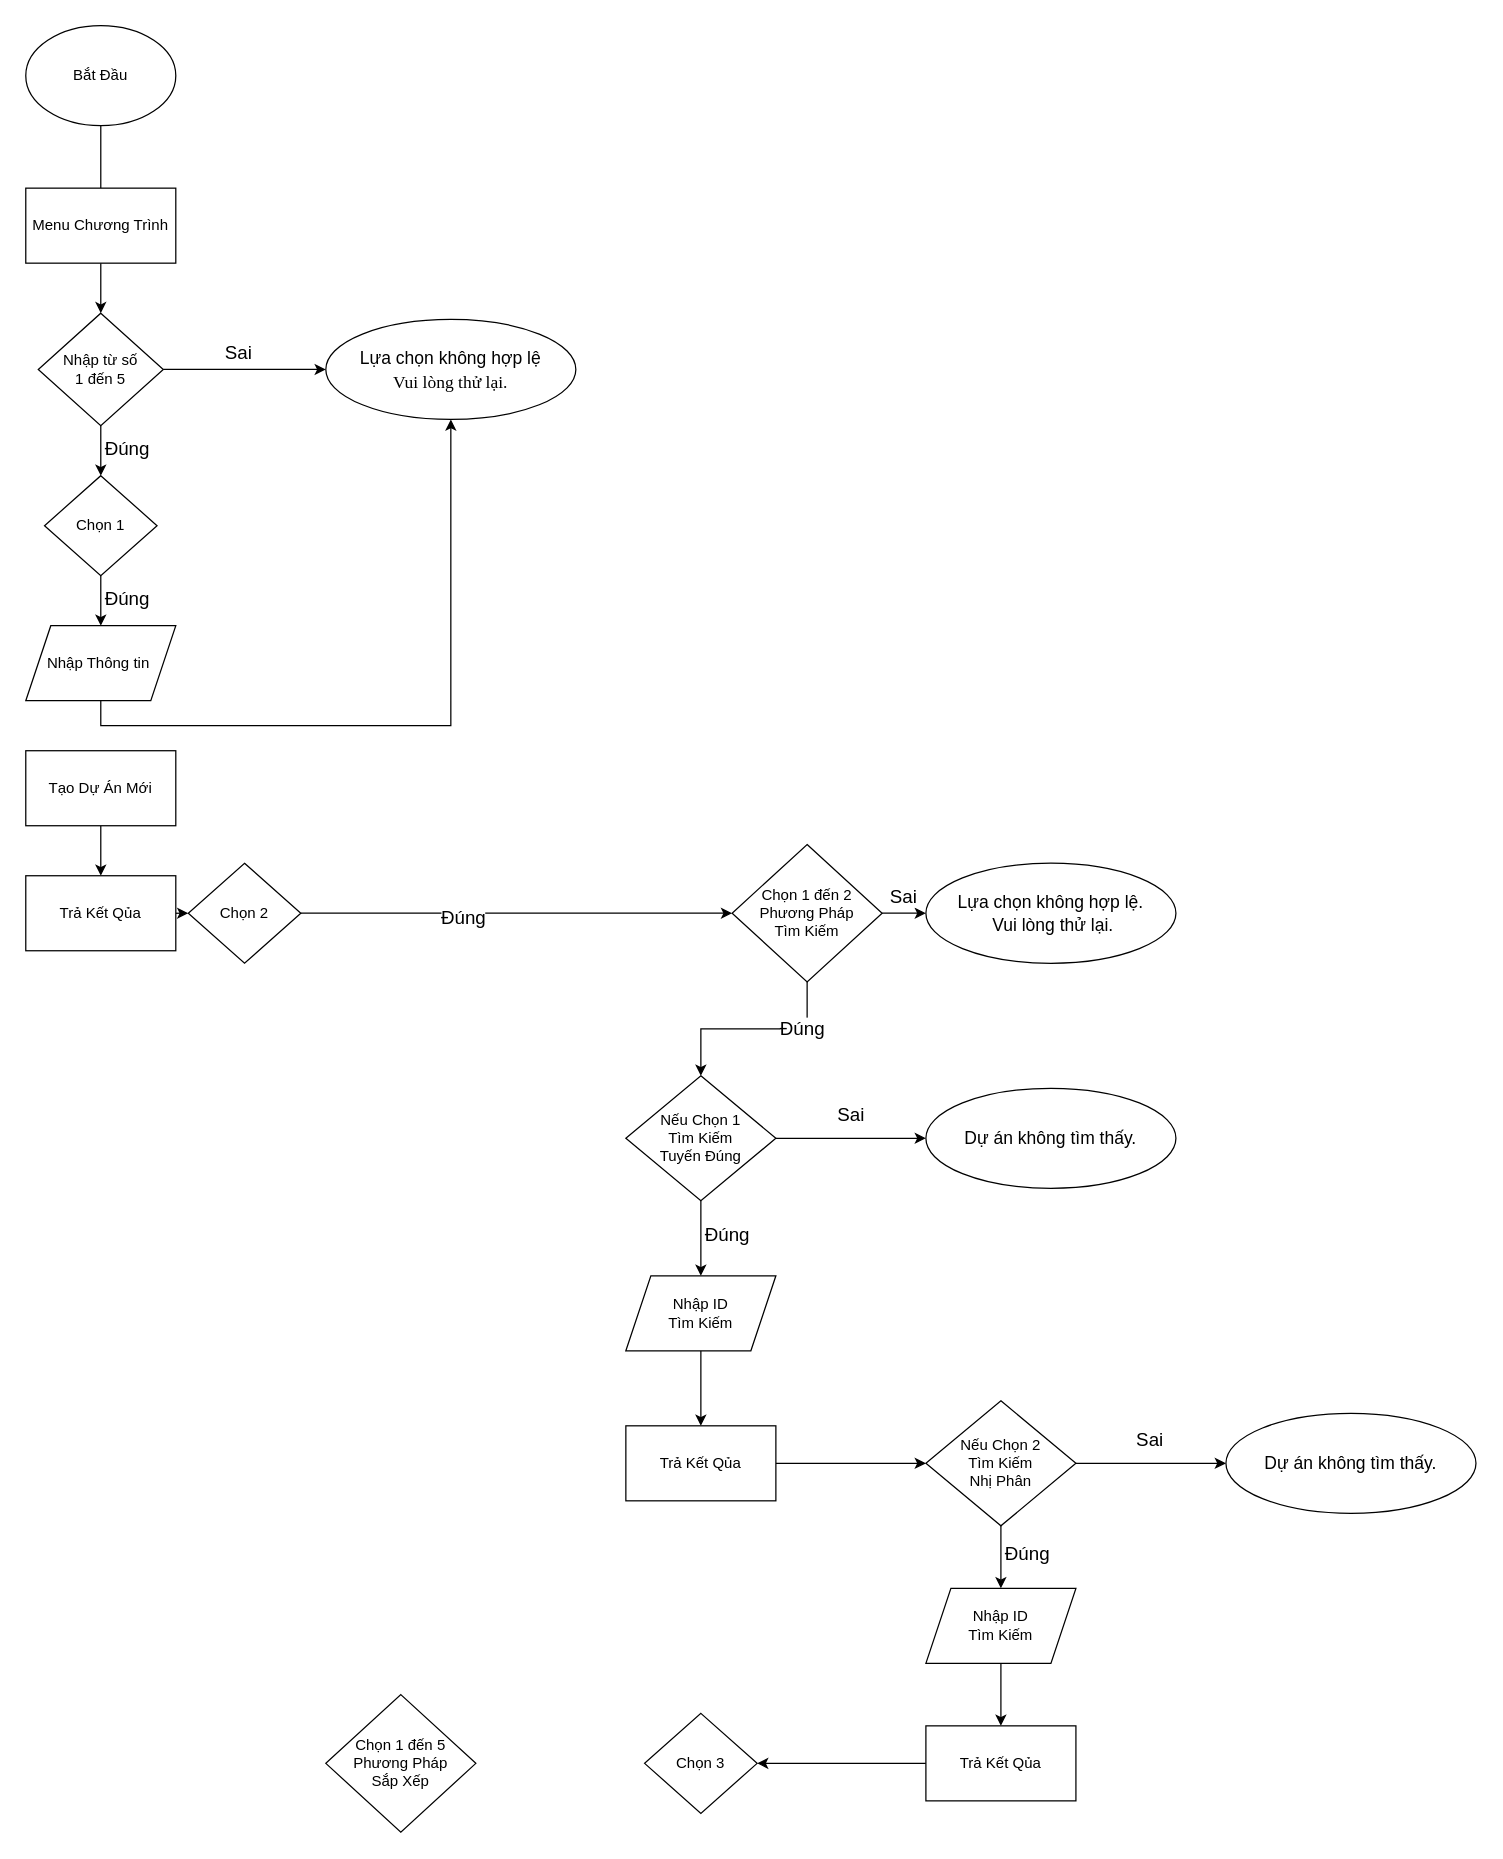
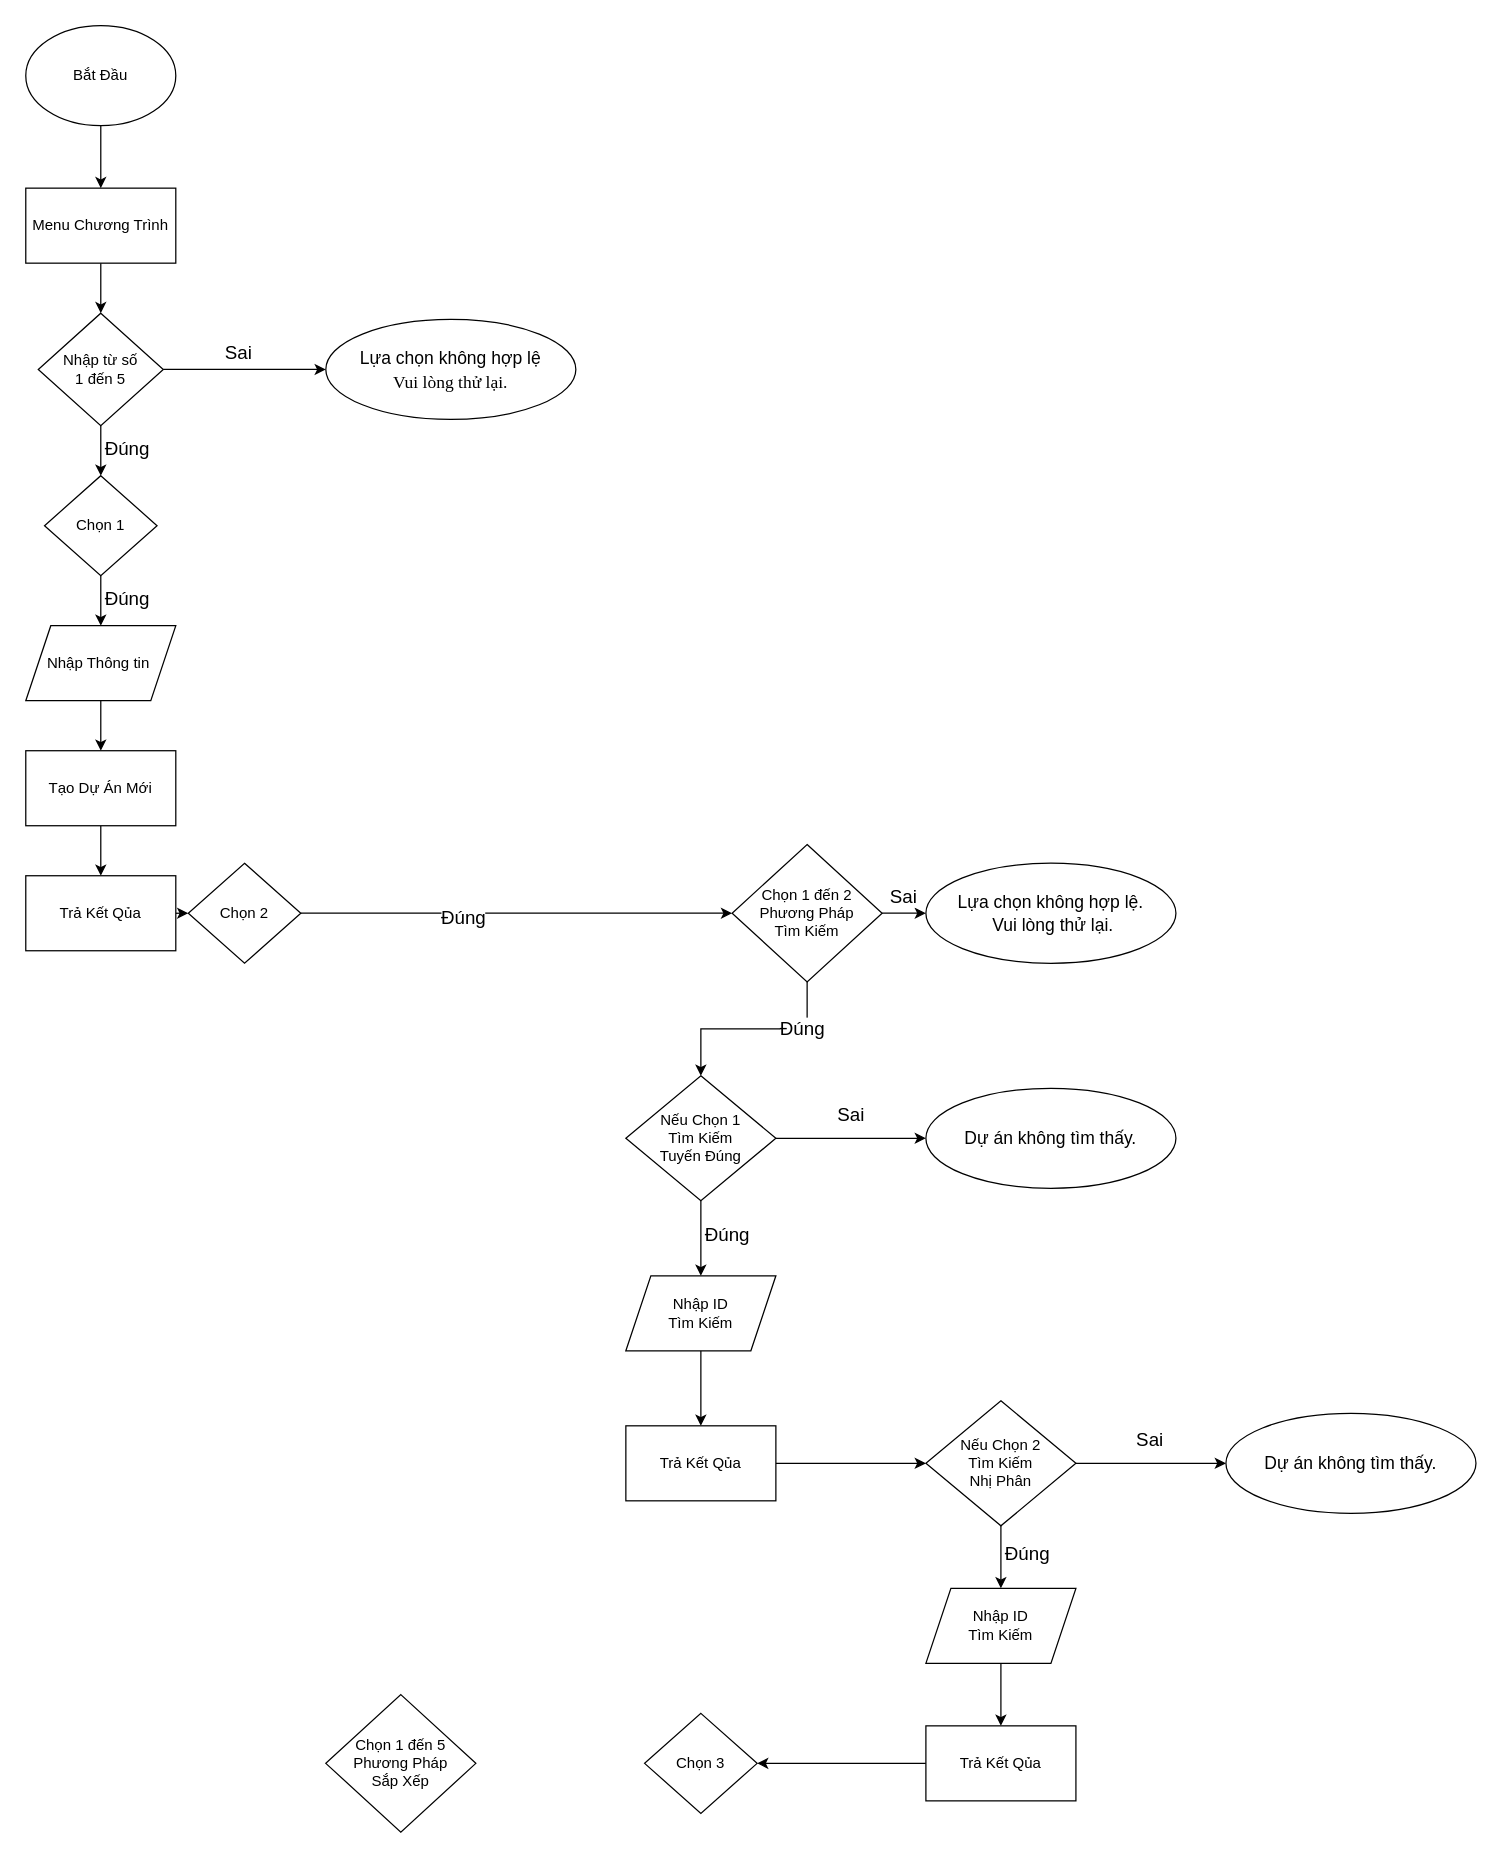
(101, 181) -> (101, 178)
(423, 726) -> (101, 733)
